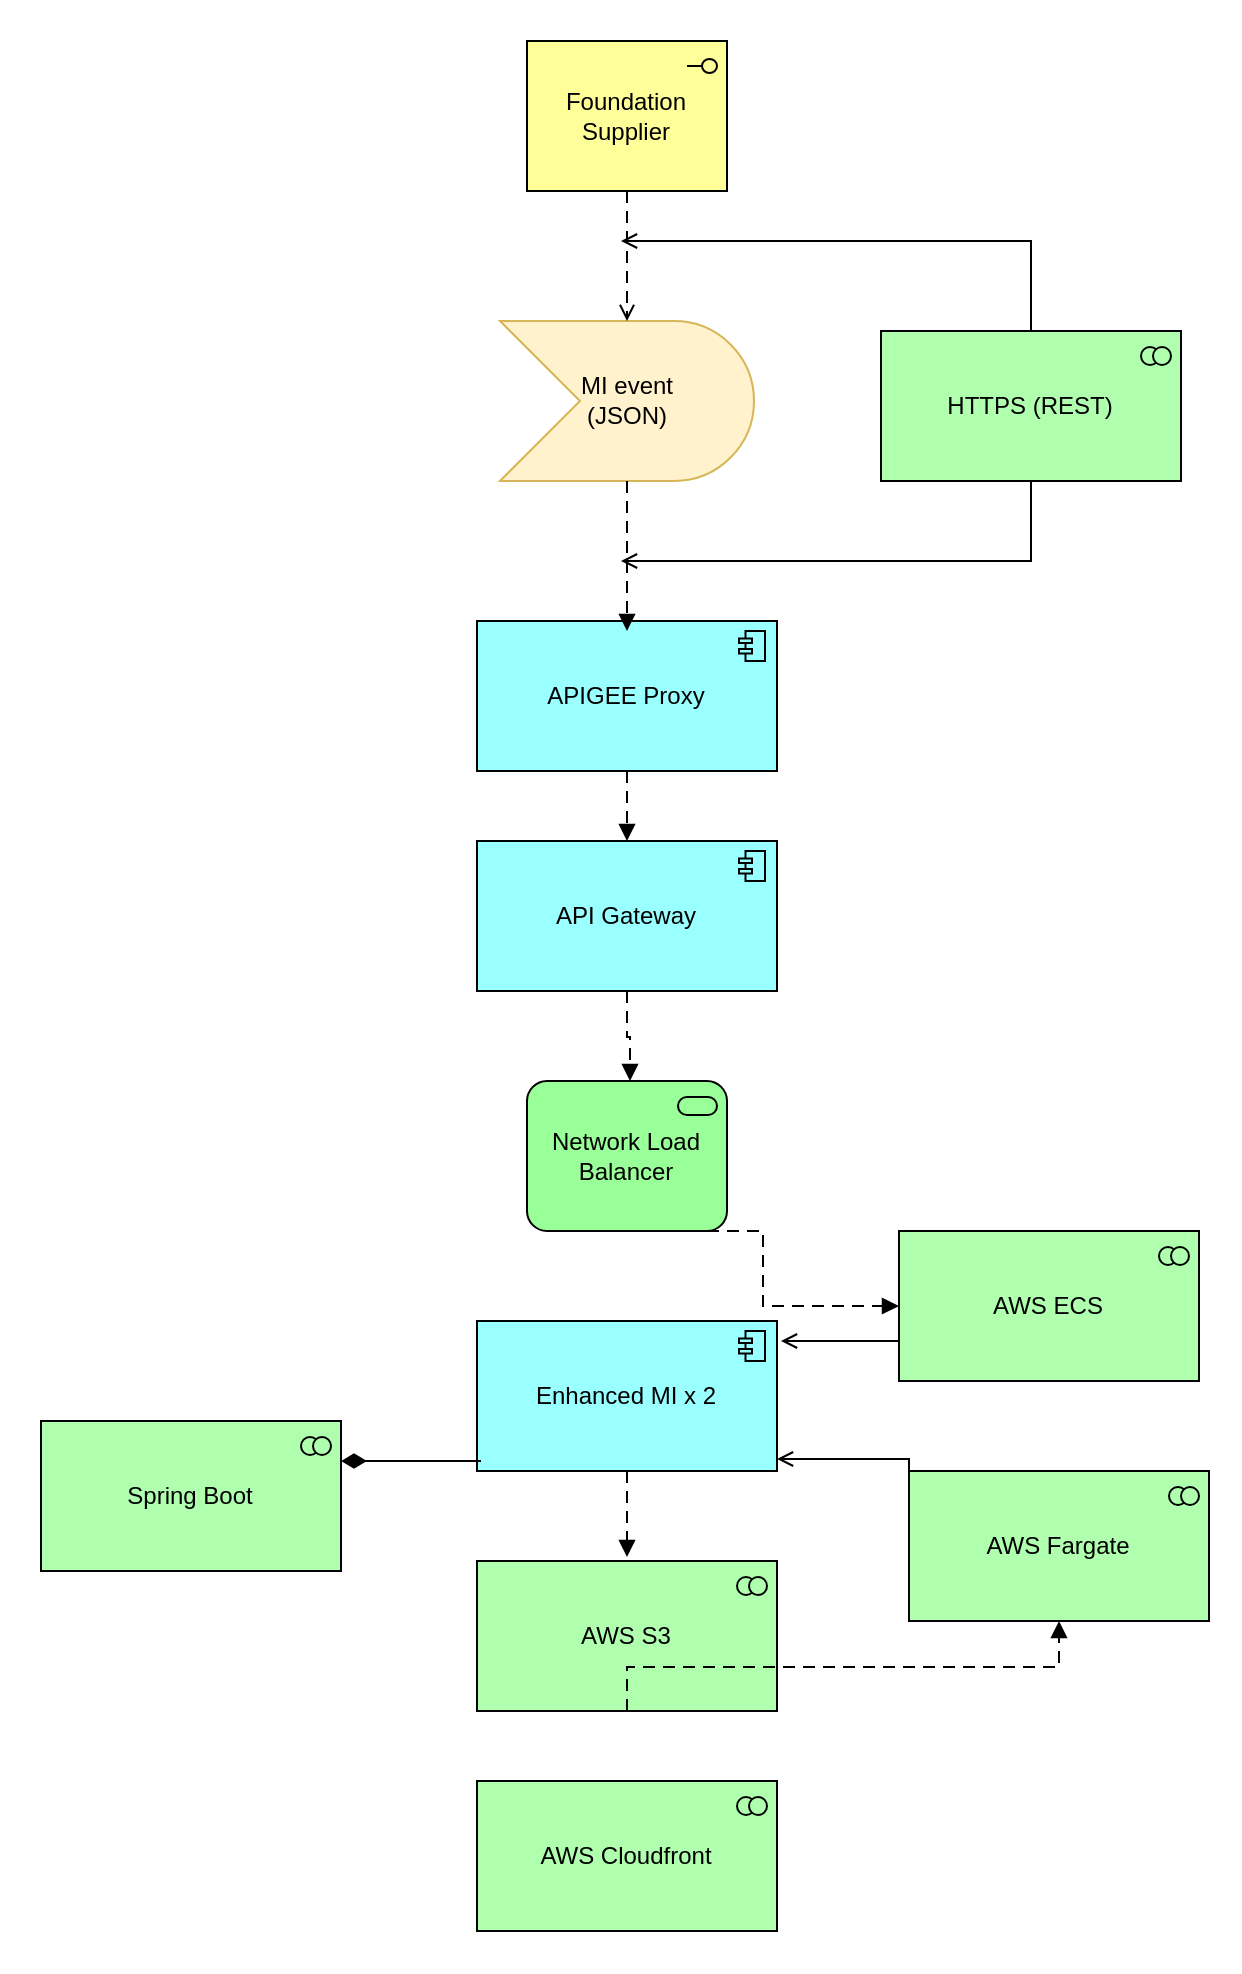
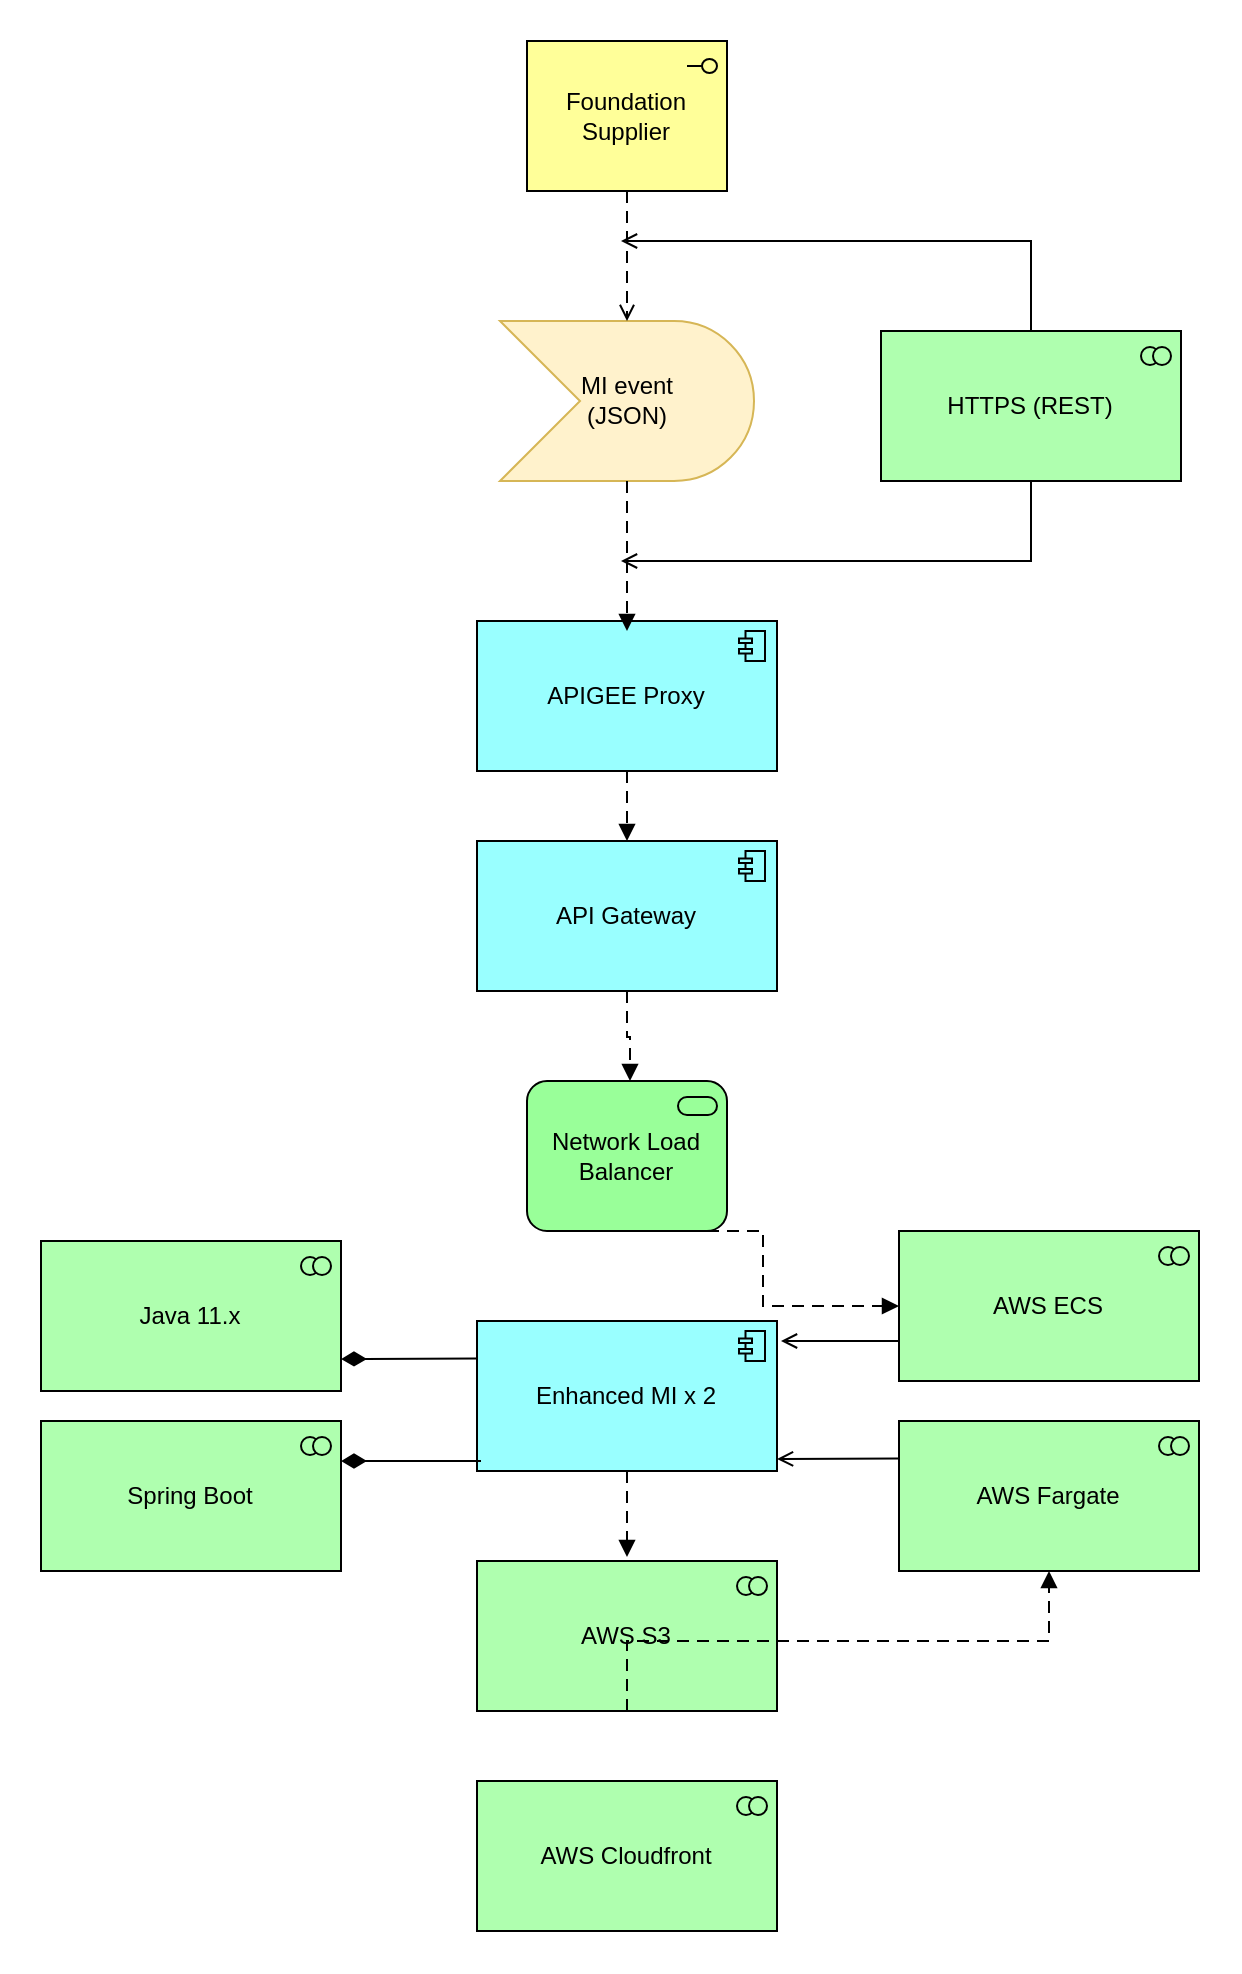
none -> (191, 1316)
none -> (421, 1359)
(1059, 1546) -> (1049, 1496)
